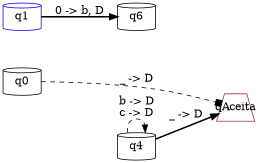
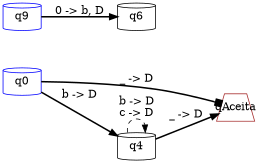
(22, 17) -> (22, 17)
(22, 82) -> (22, 82)
(128, 86) -> (128, 86)
none -> (76, 112)
